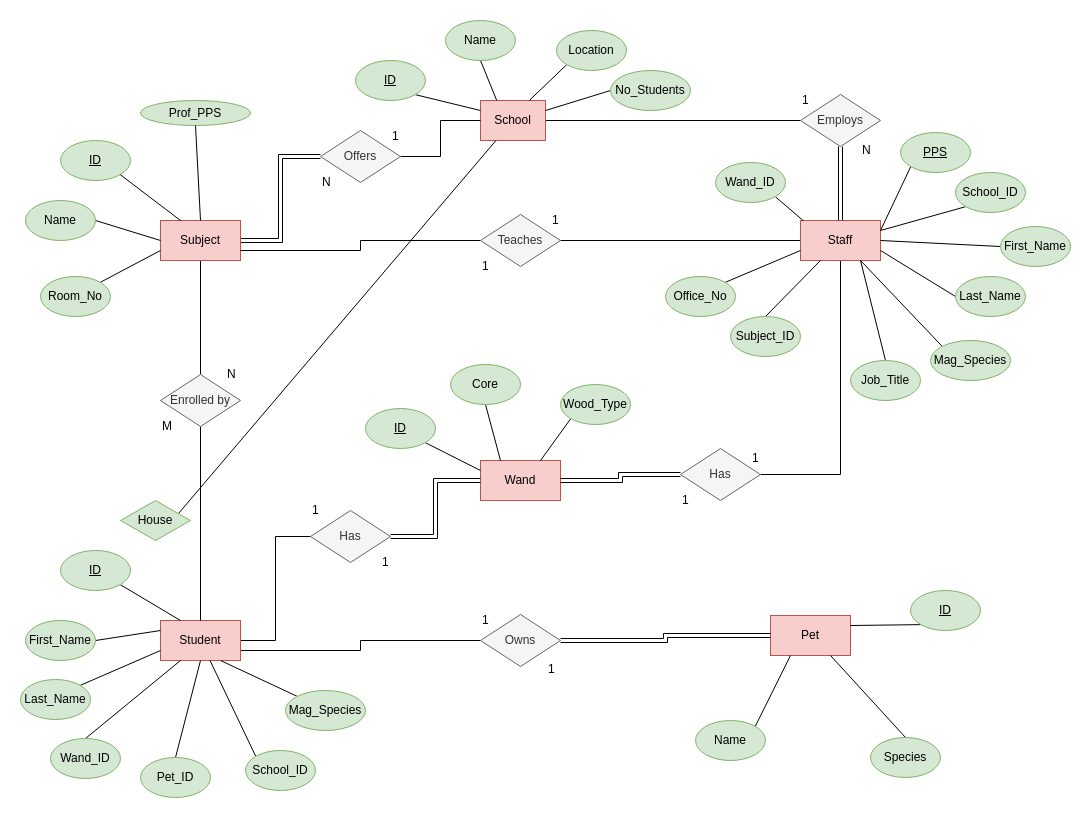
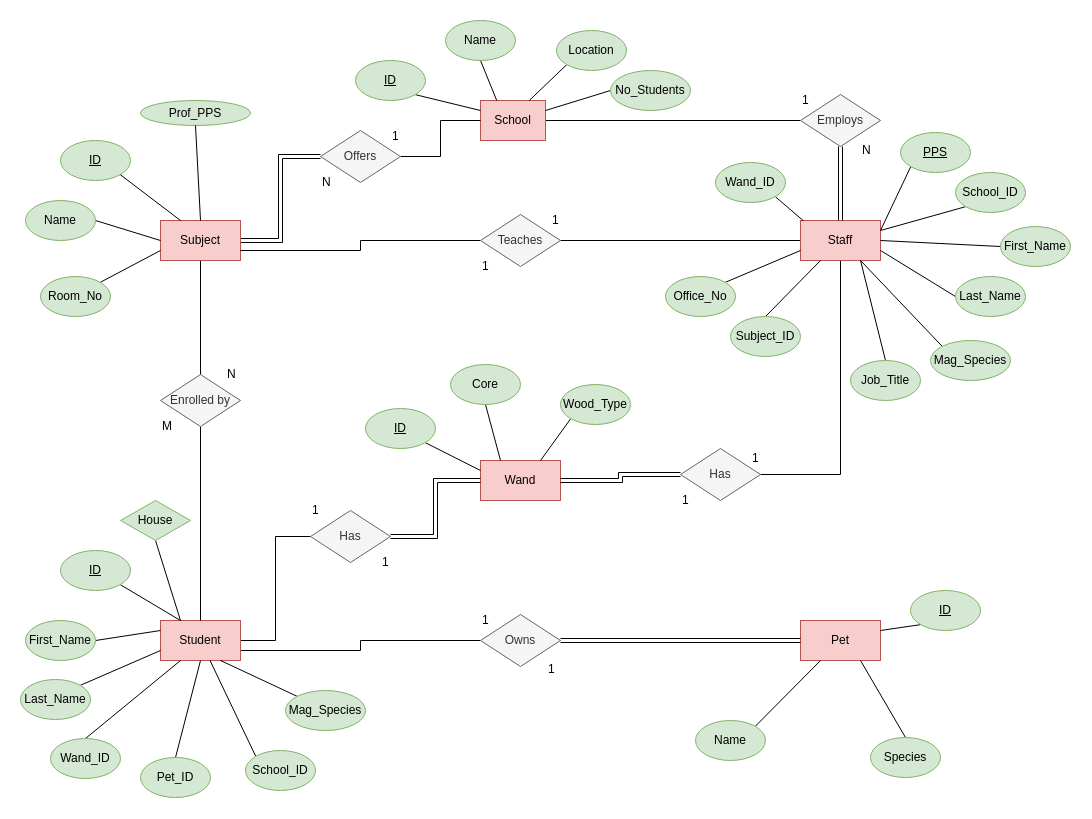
(337, 327) -> (168, 579)
(811, 636) -> (841, 641)
